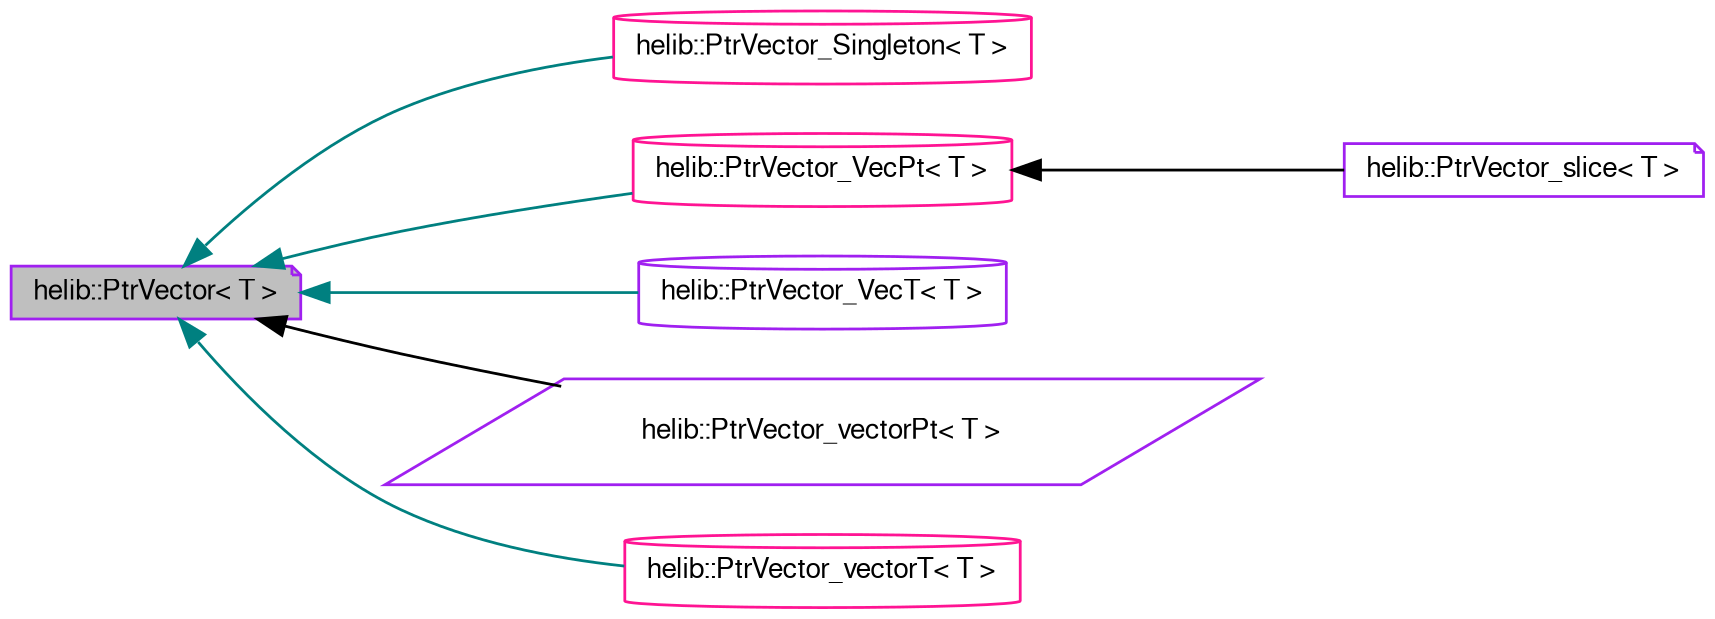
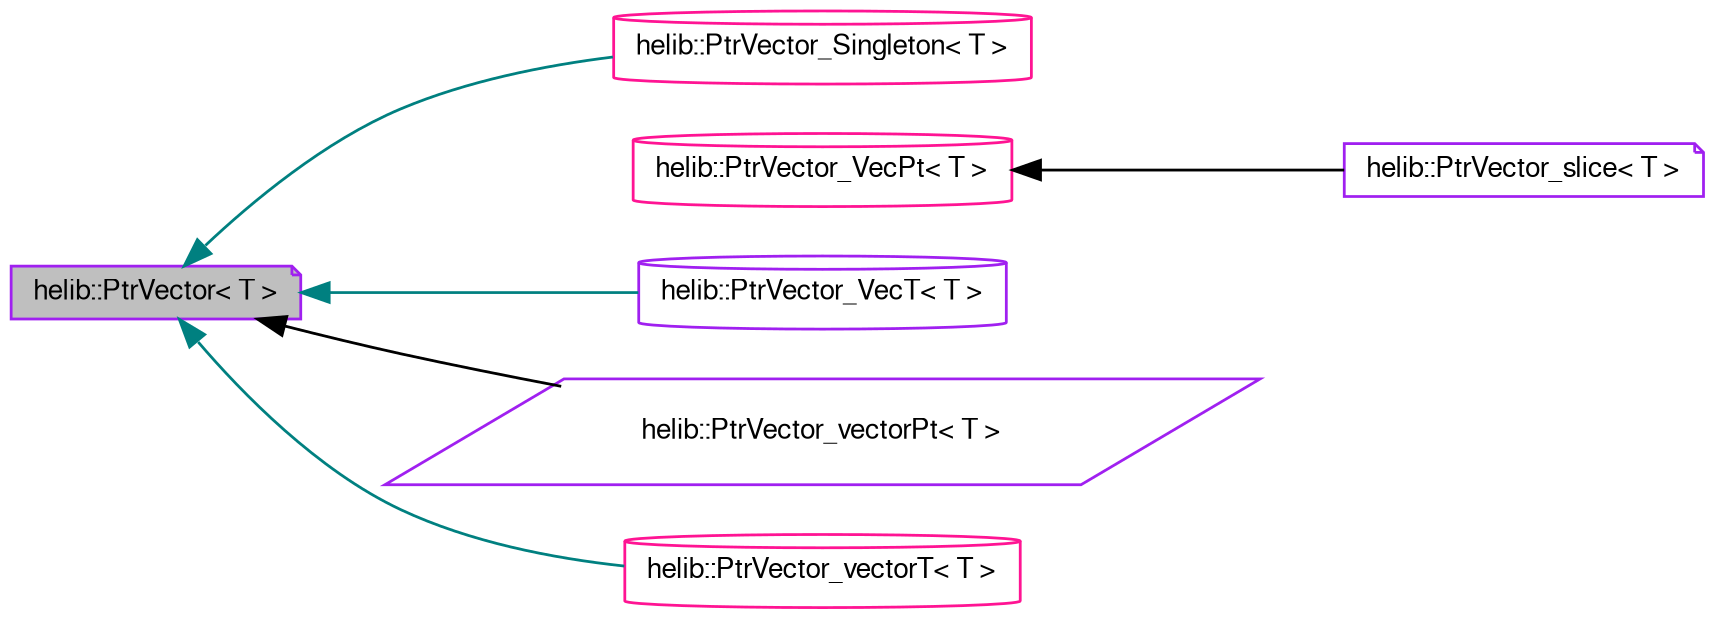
(457, 221) -> none
